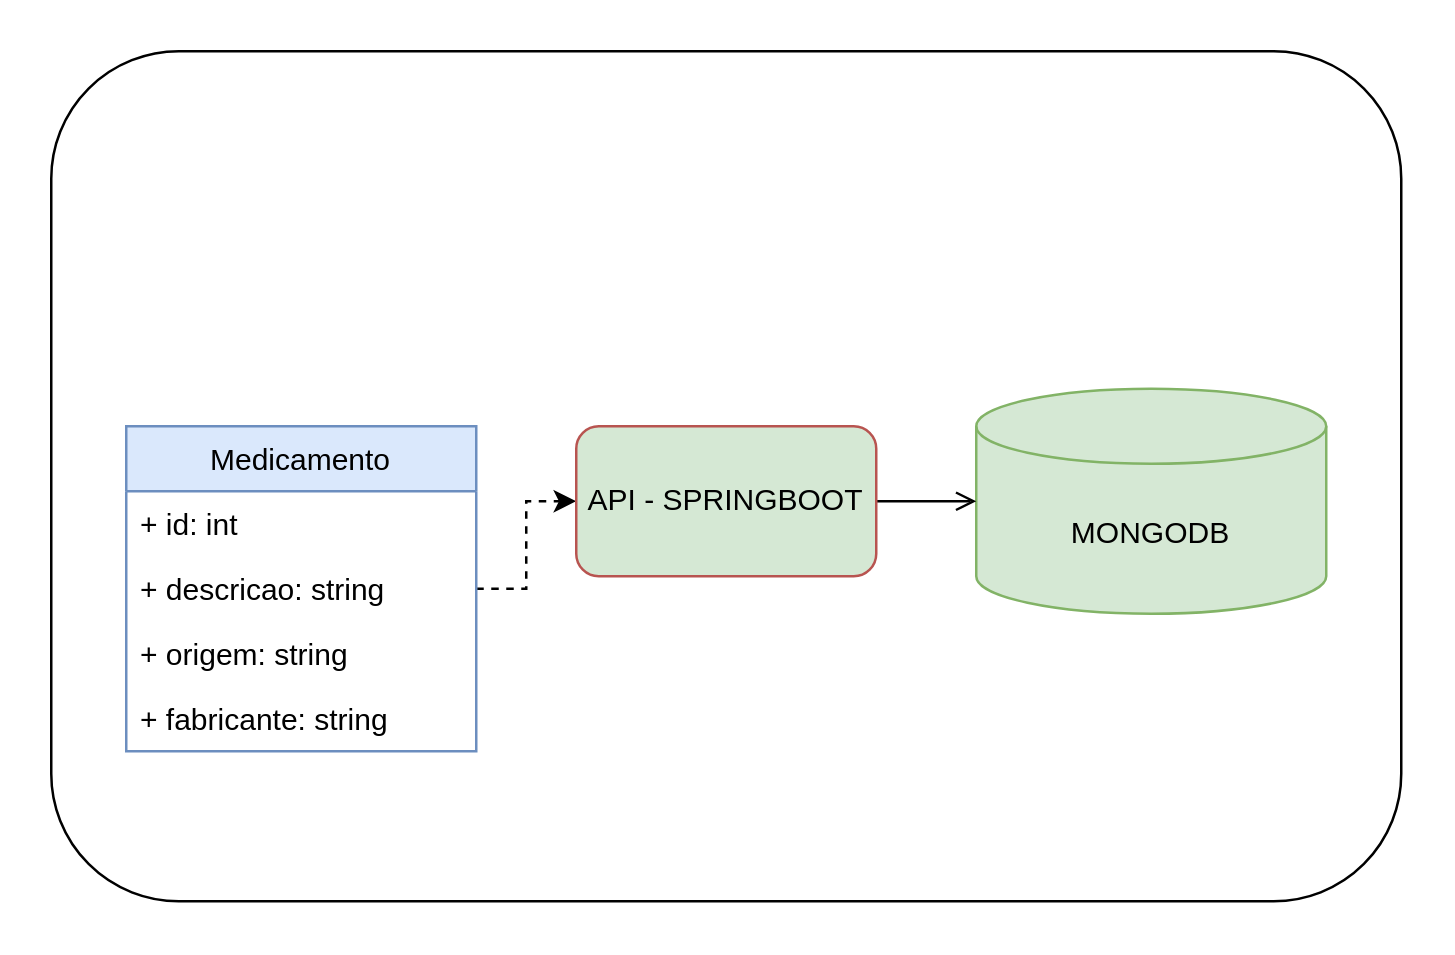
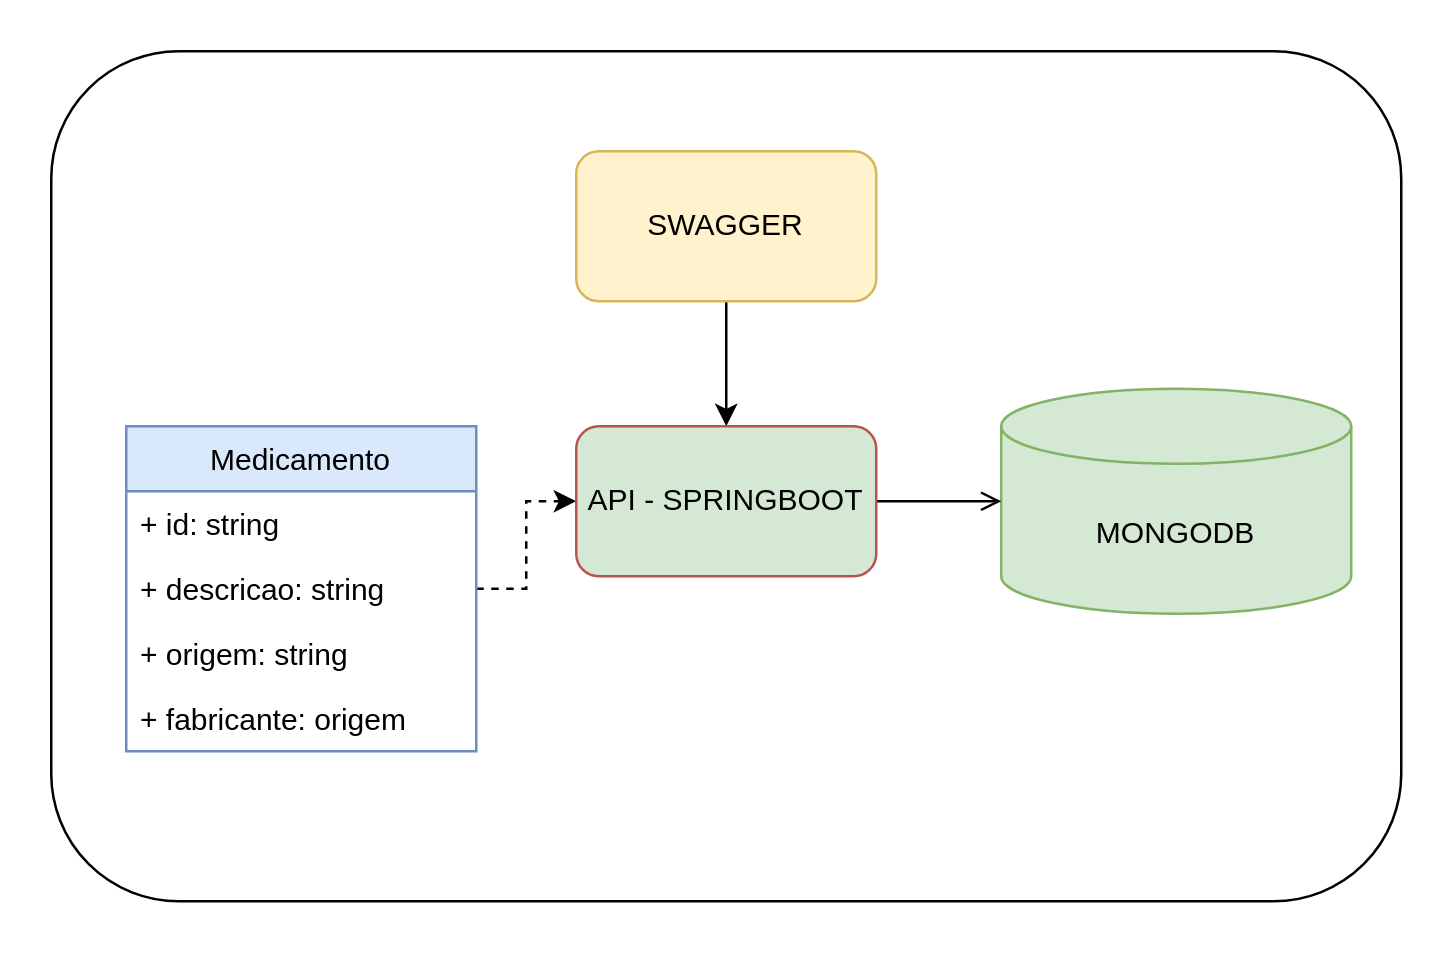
none -> (726, 226)
none -> (726, 355)
(1151, 501) -> (1176, 501)
(196, 525) -> (221, 525)
(289, 720) -> (289, 720)
